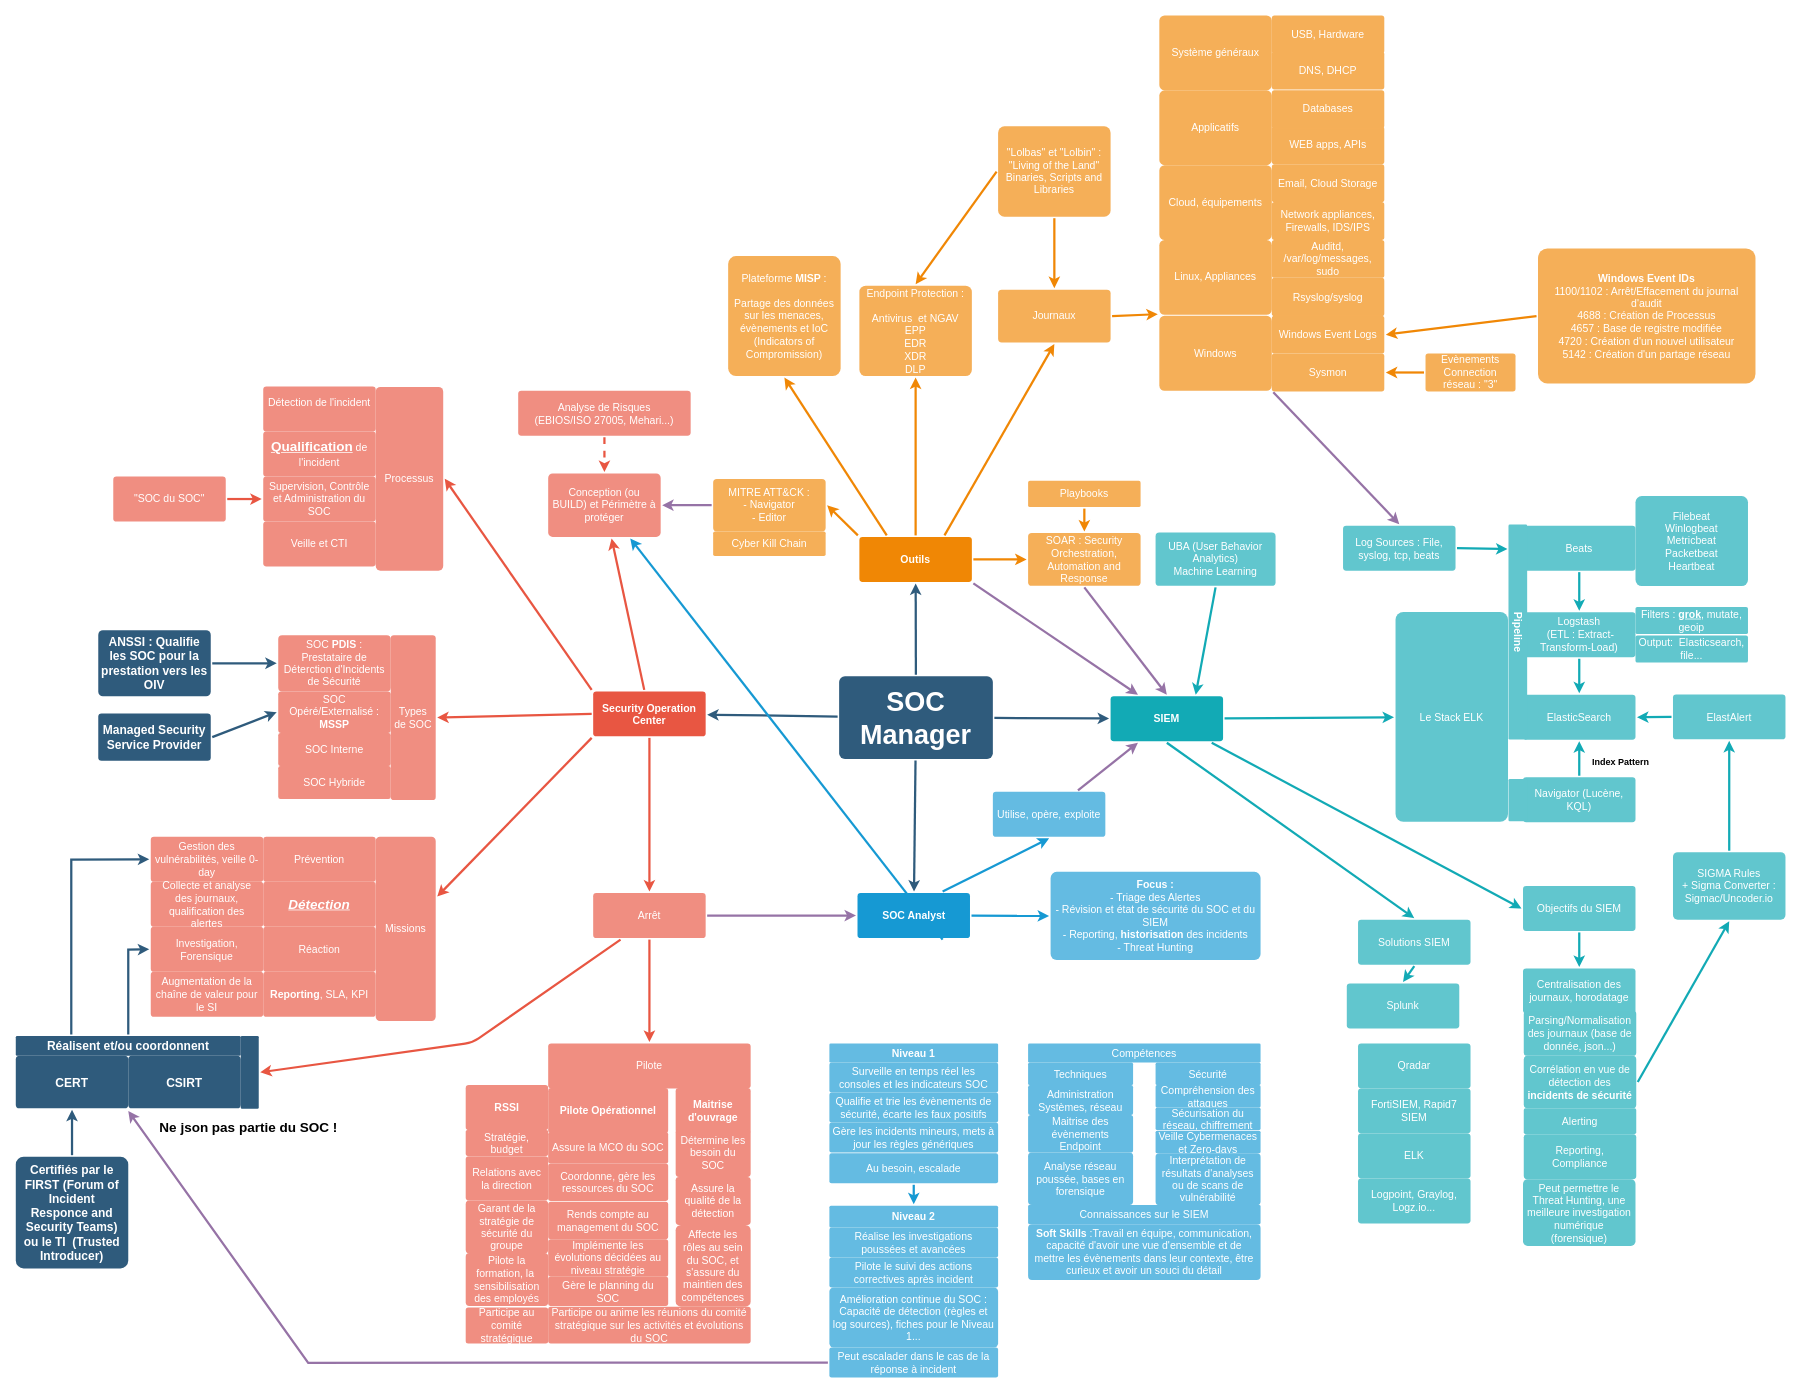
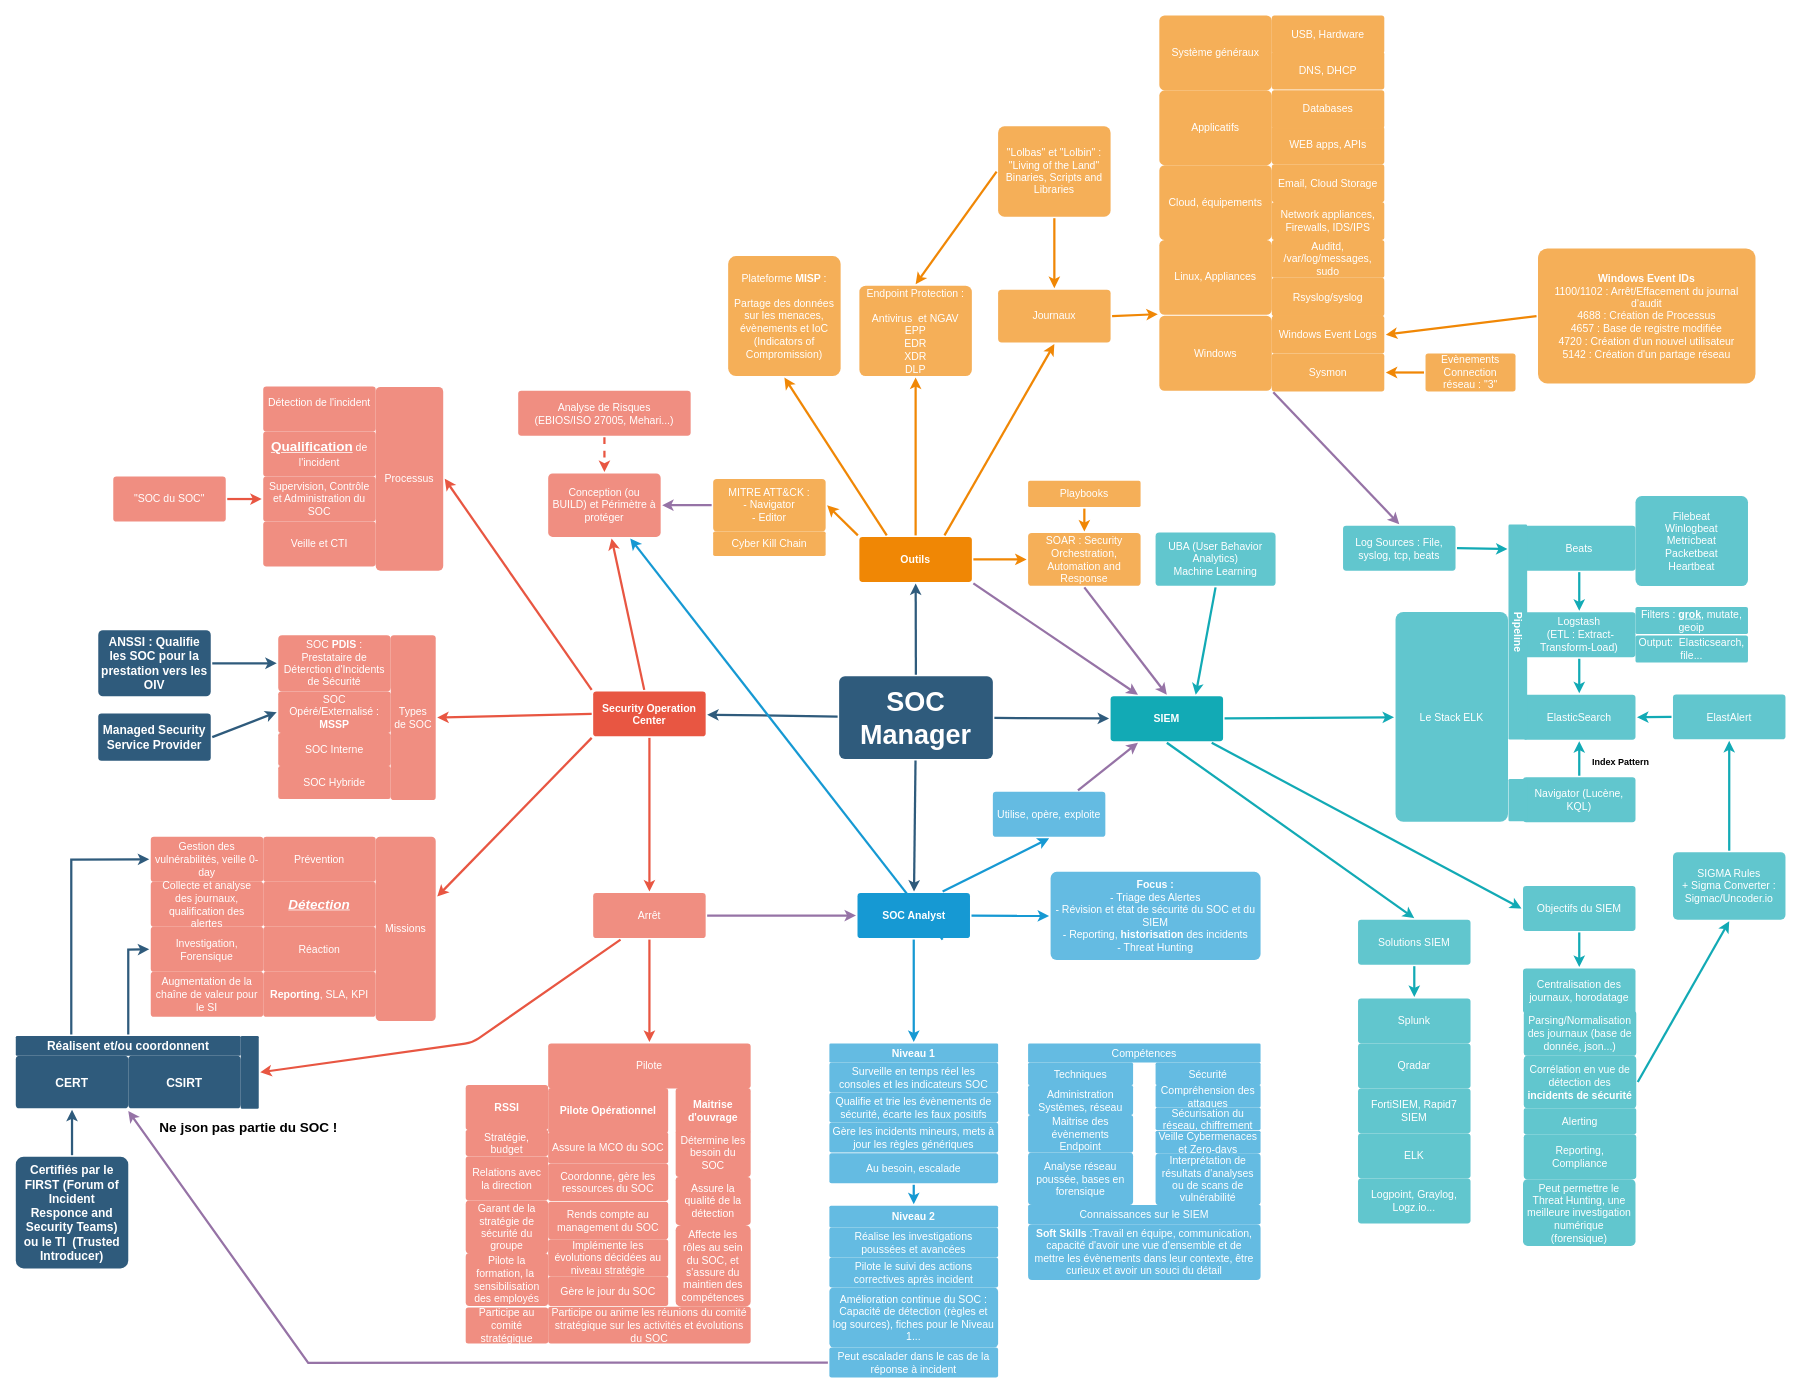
none -> (914, 987)
(1403, 1006) -> (1414, 1021)
(608, 1292) -> (608, 1292)
